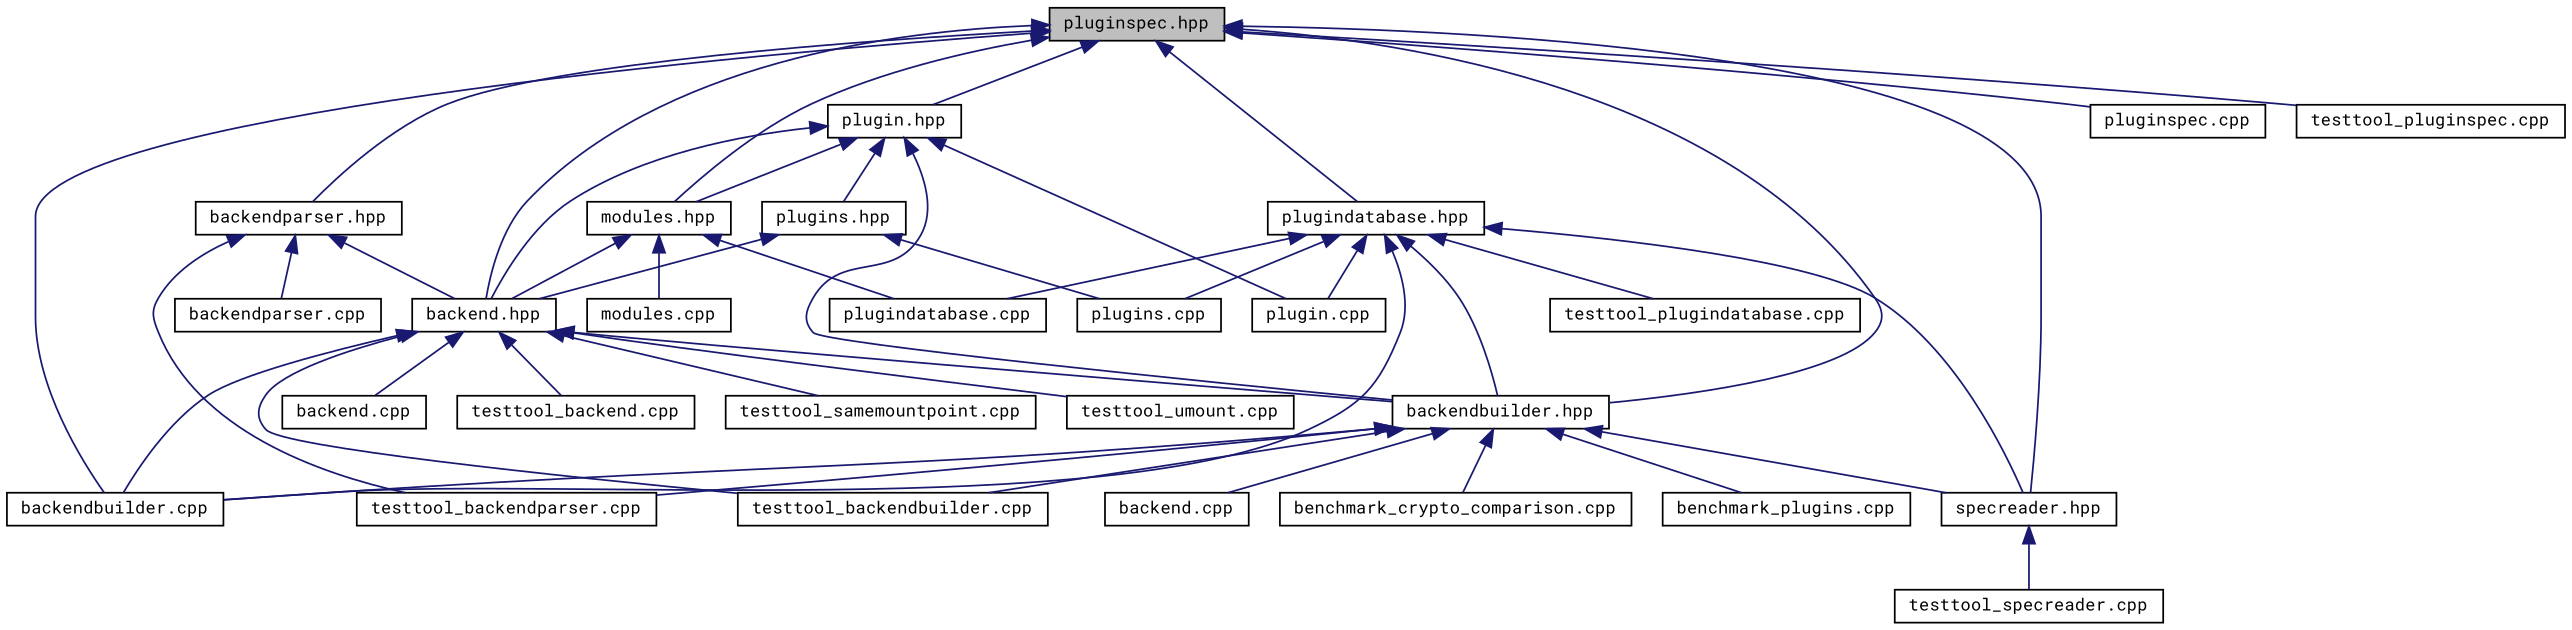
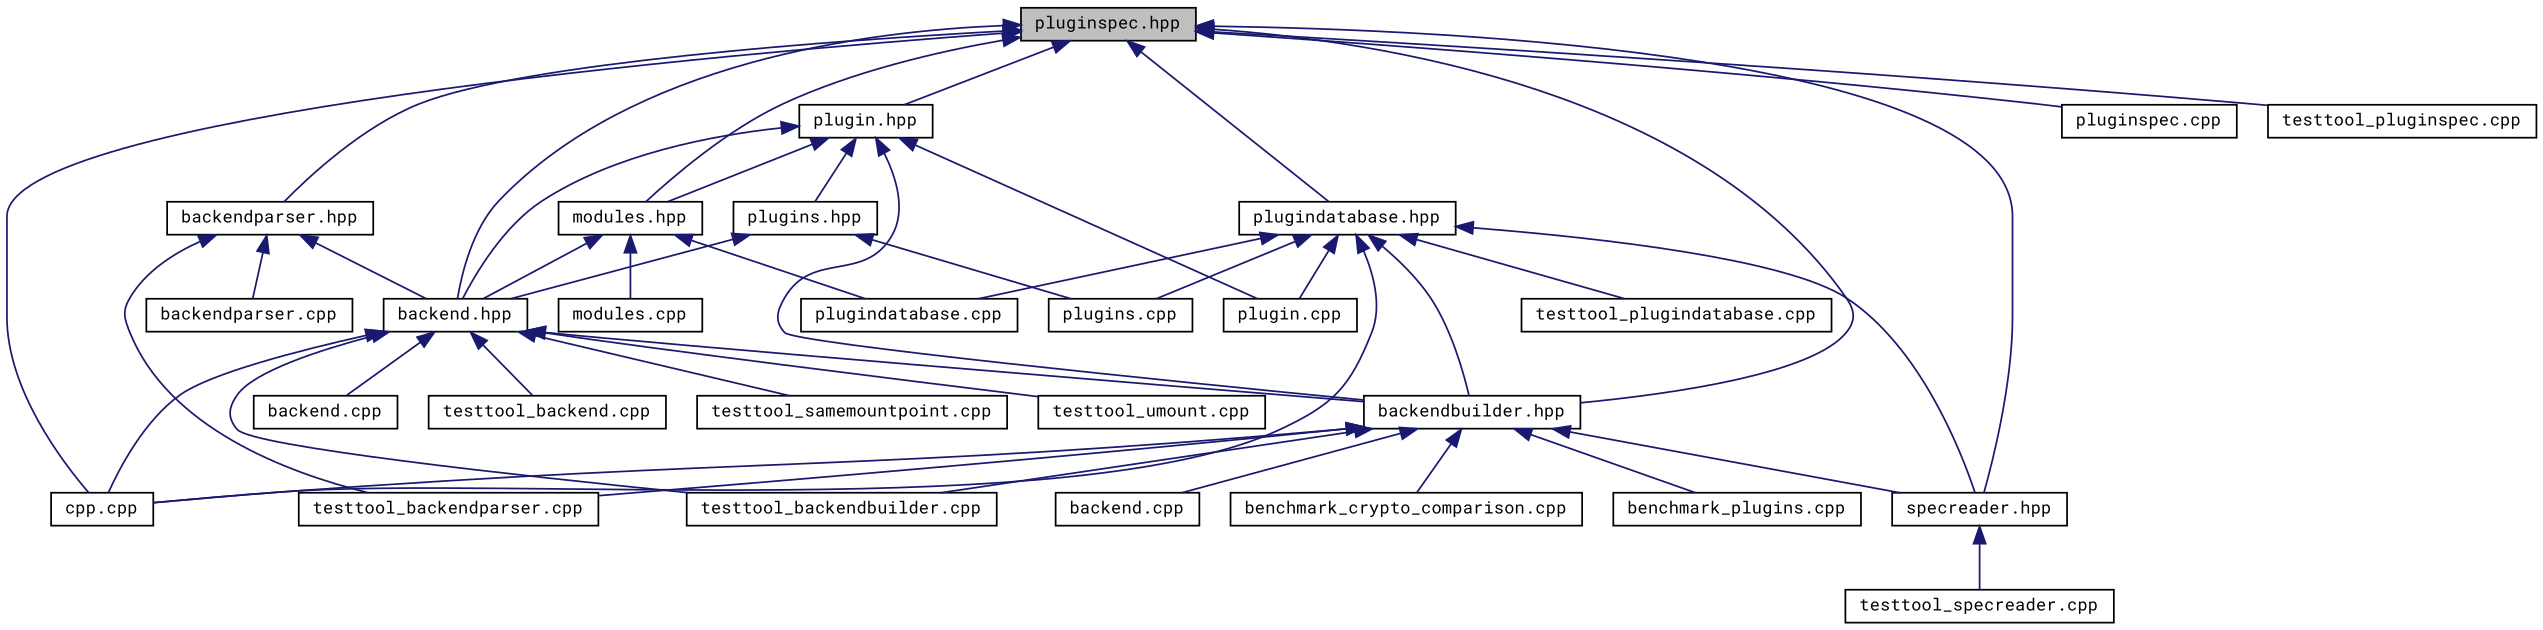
(115, 509) -> (102, 509)
